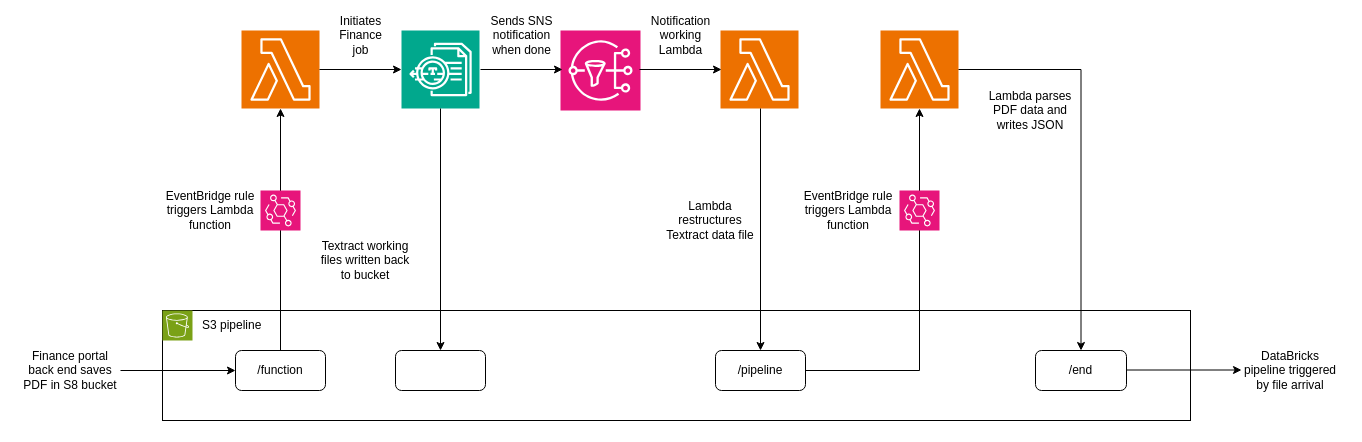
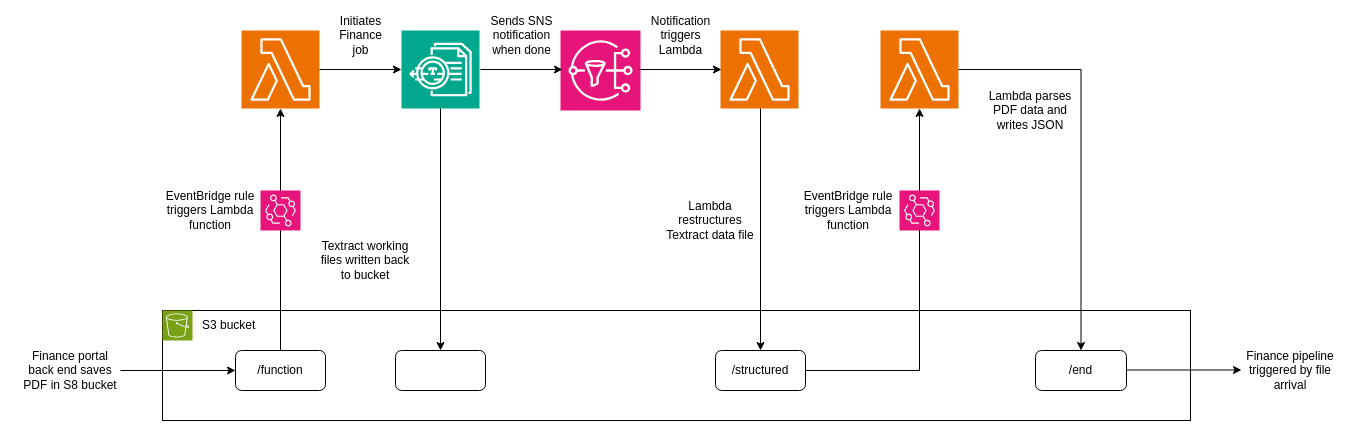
(681, 36) -> (681, 36)
(233, 326) -> (231, 326)
(761, 371) -> (761, 371)
(1291, 371) -> (1291, 371)
